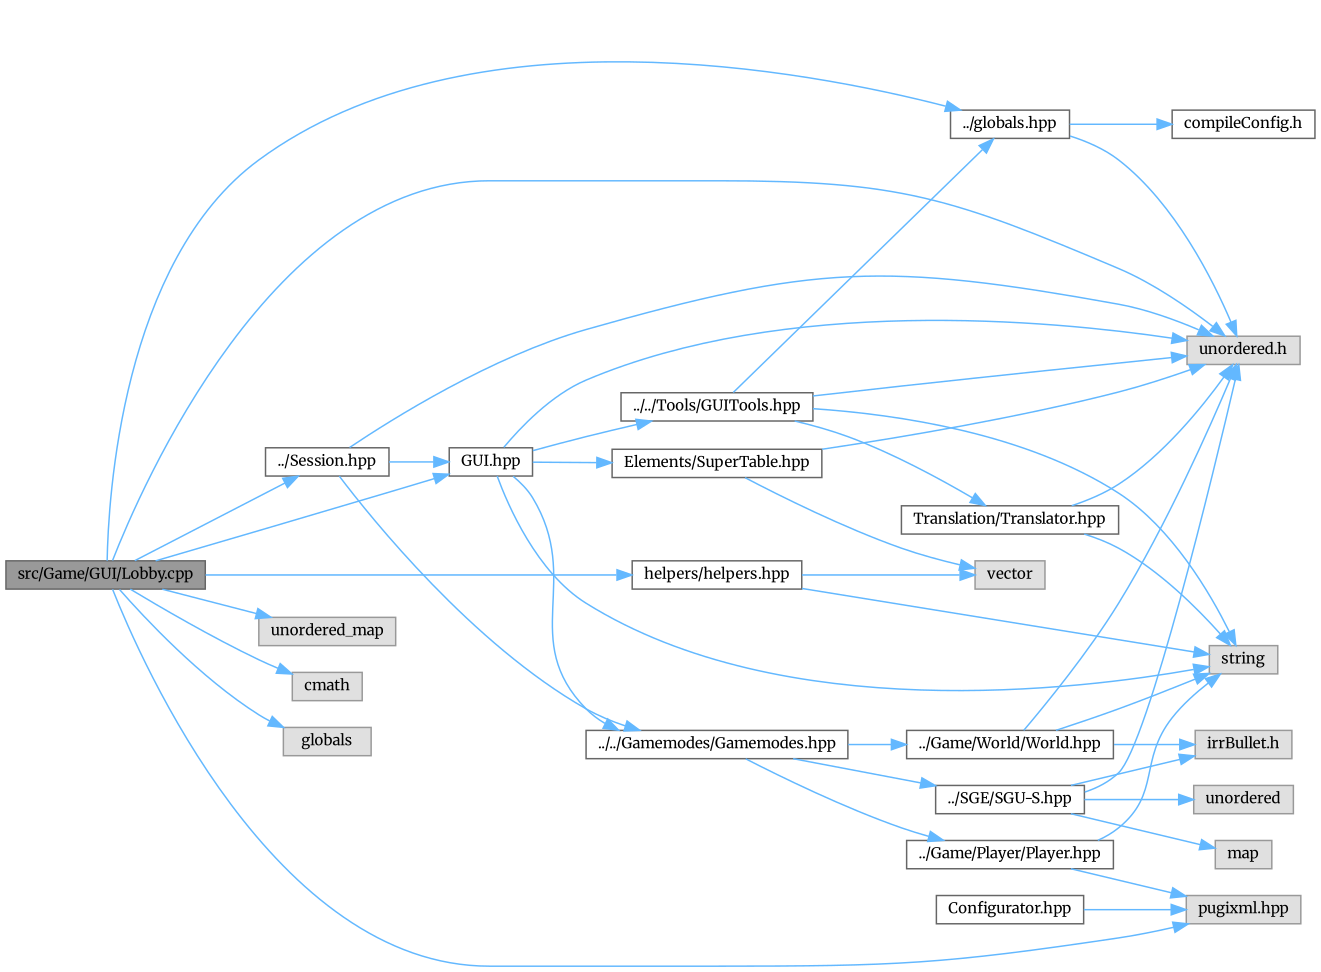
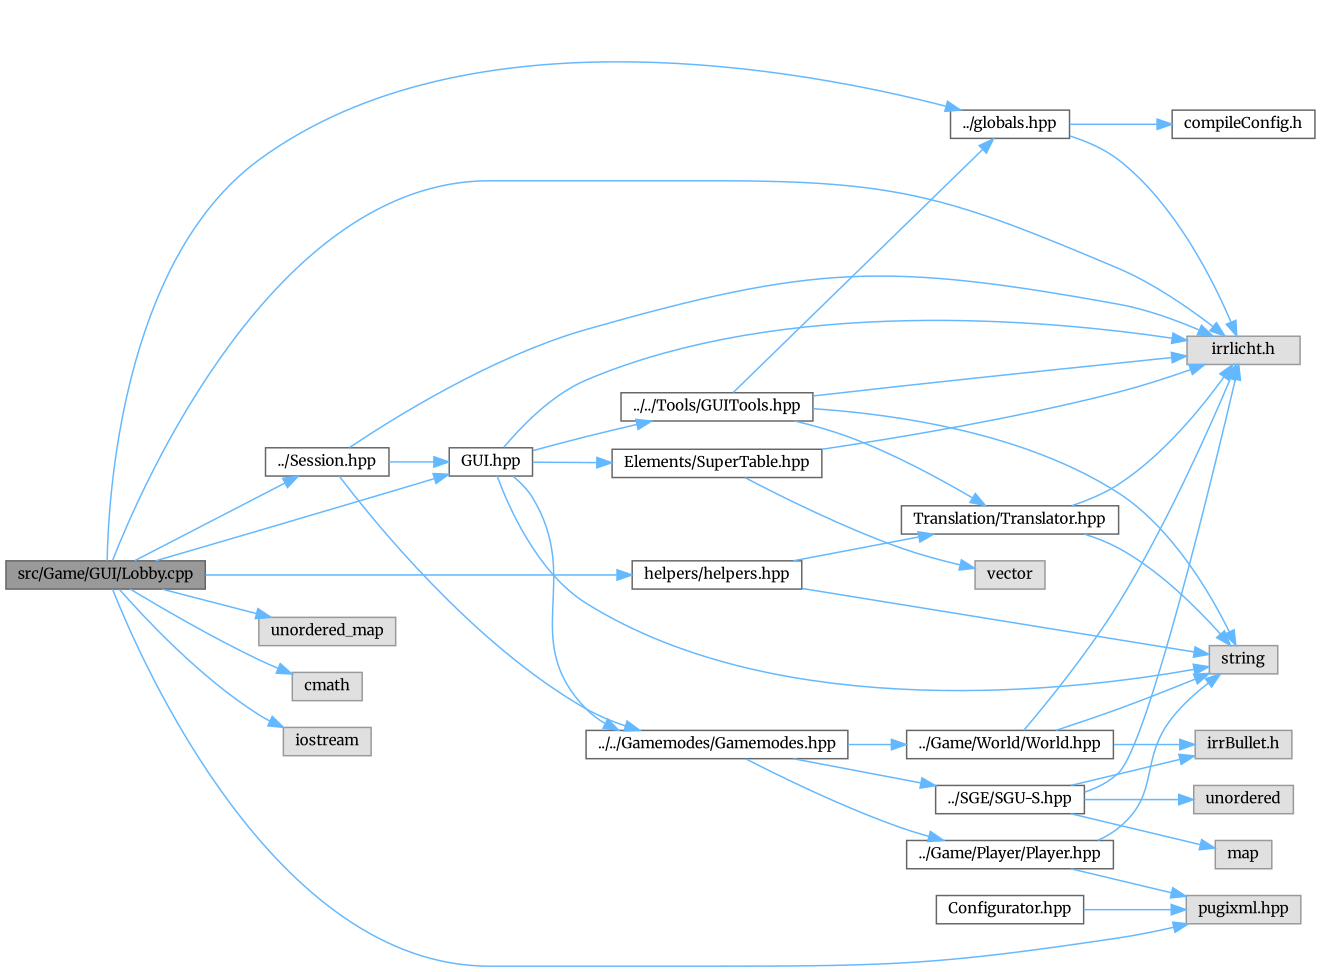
(1244, 350) -> (1244, 350)
(881, 575) -> (856, 549)
(327, 742) -> (327, 742)
